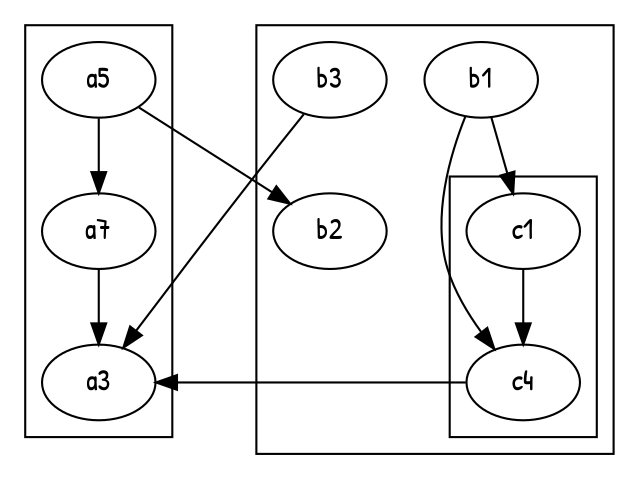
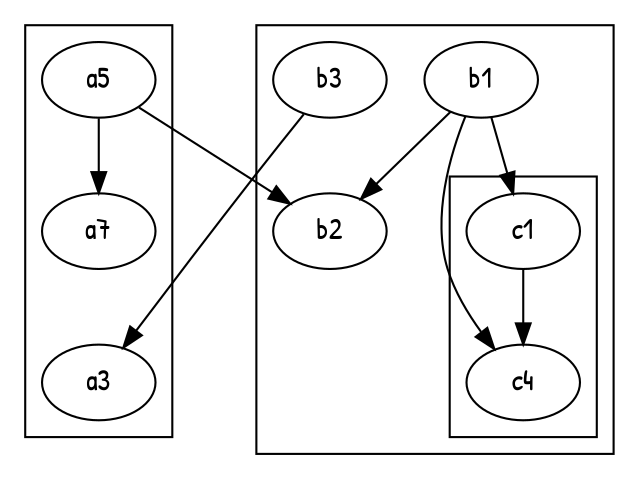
none -> (413, 148)
(99, 296) -> none
(322, 382) -> none
